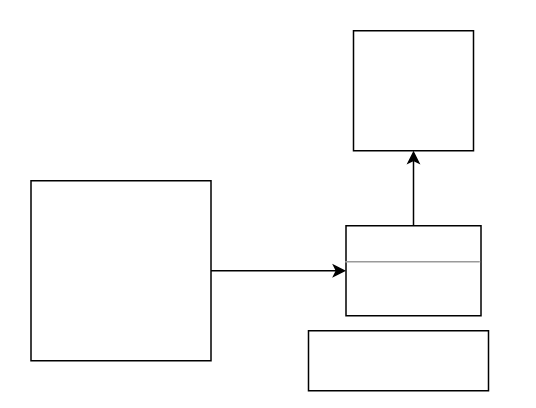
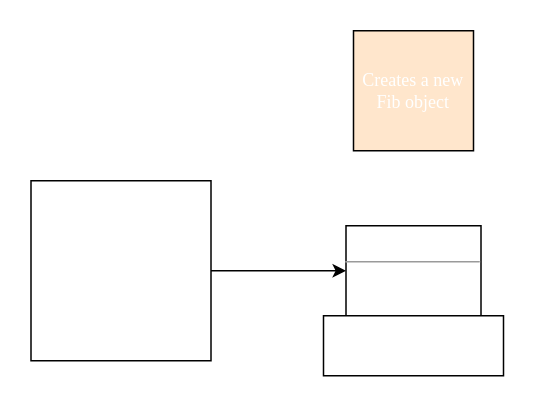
(413, 91) -> (413, 91)
(413, 194) -> none
(398, 361) -> (413, 346)
